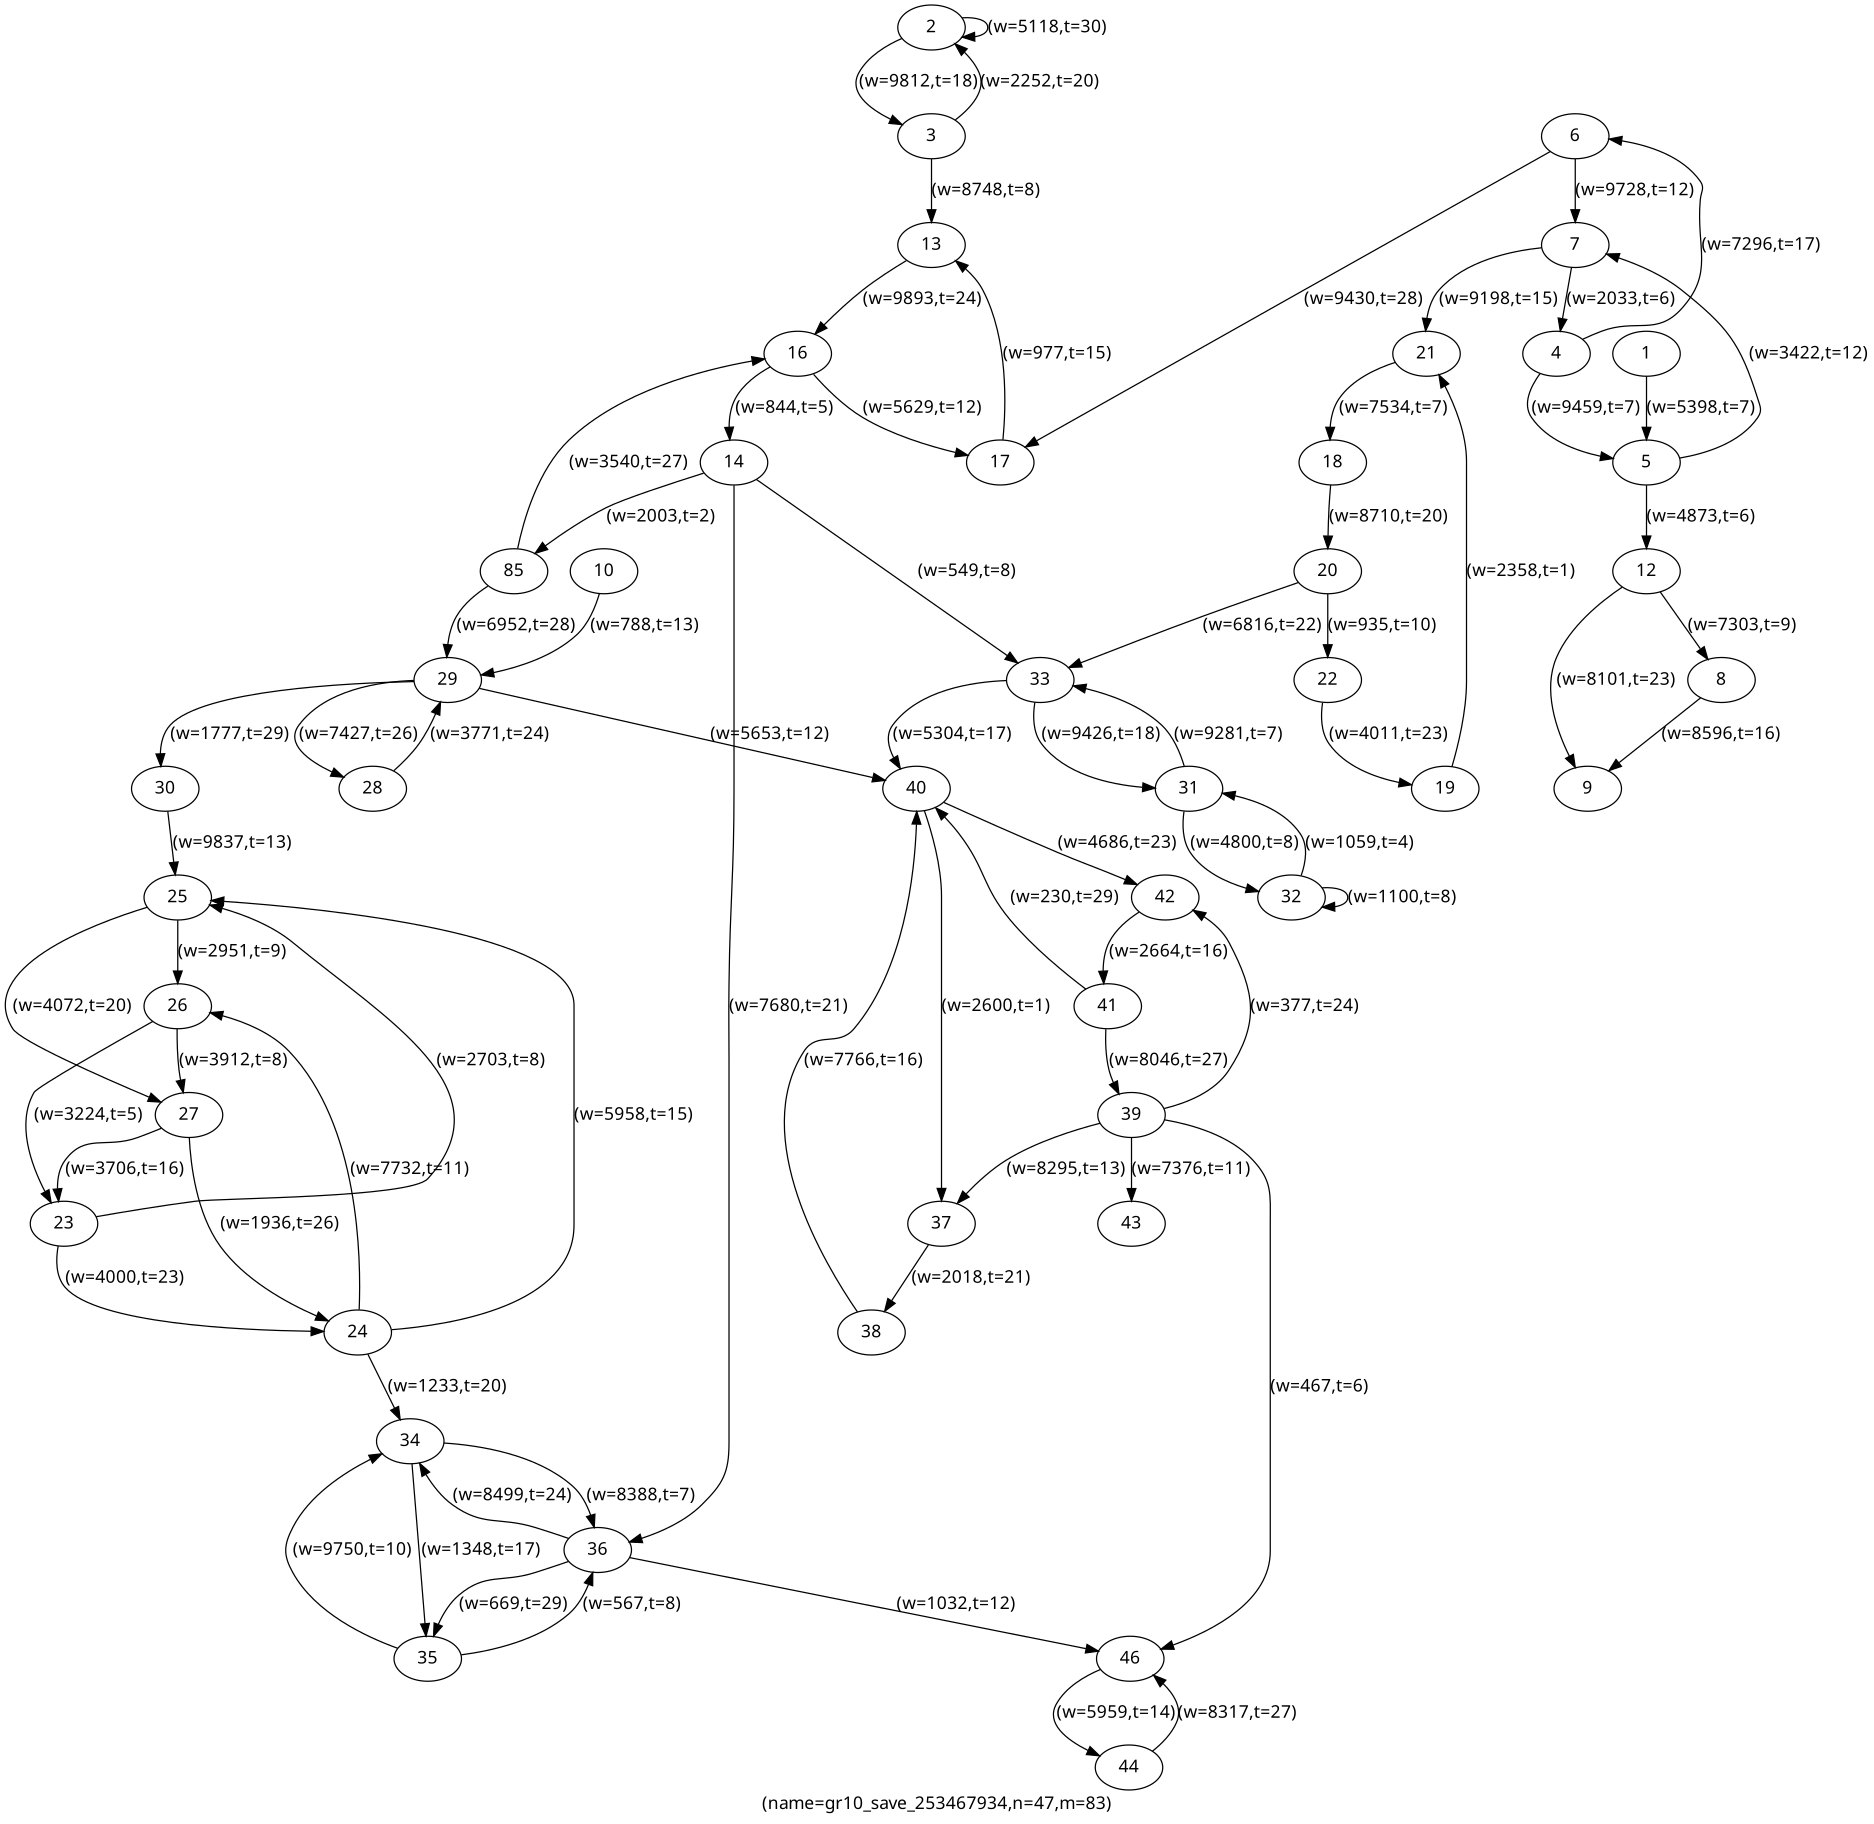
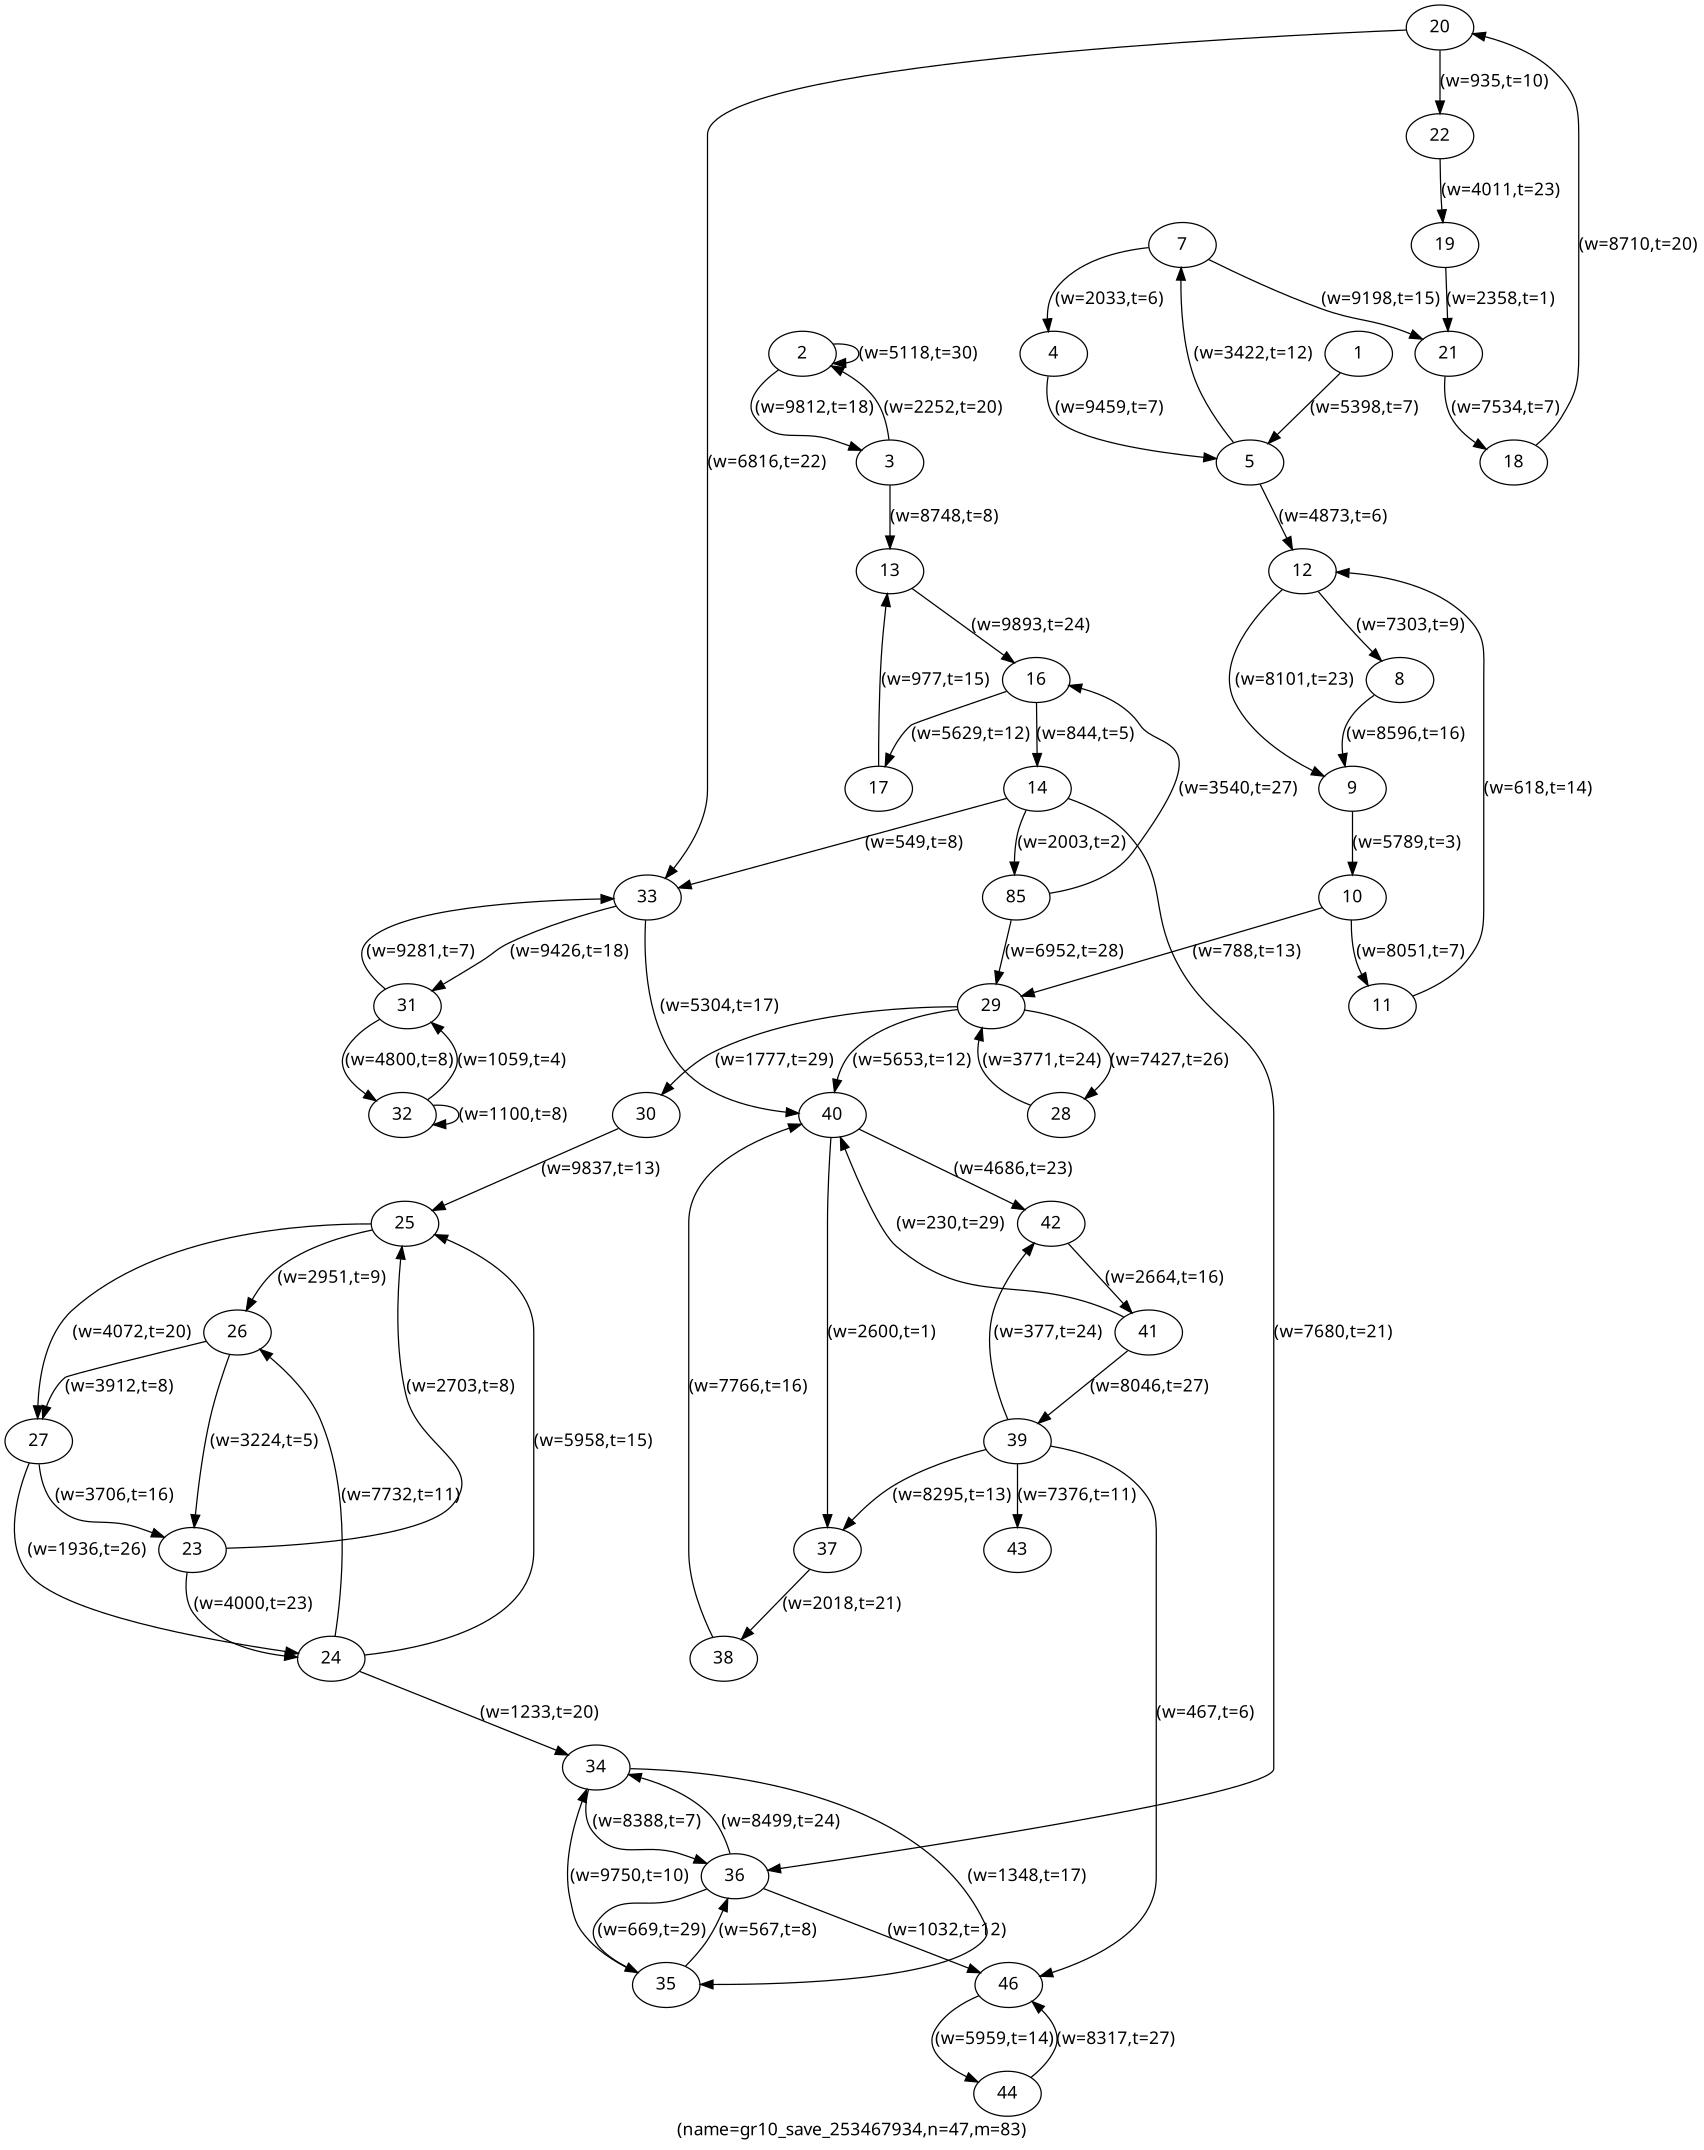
(1575, 136) -> none
none -> (1352, 837)
none -> (1382, 1006)
